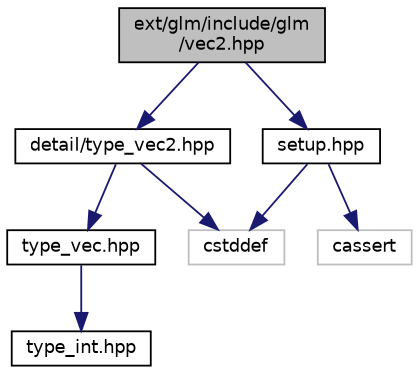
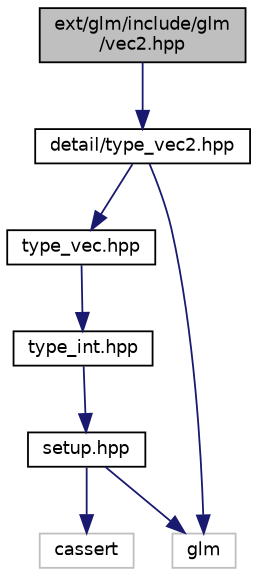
(270, 89) -> (85, 390)
(237, 247) -> (204, 551)
